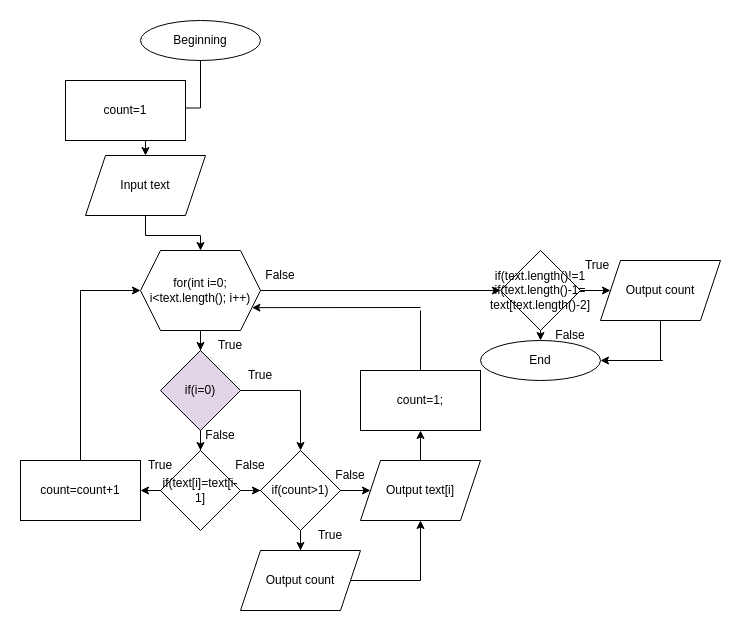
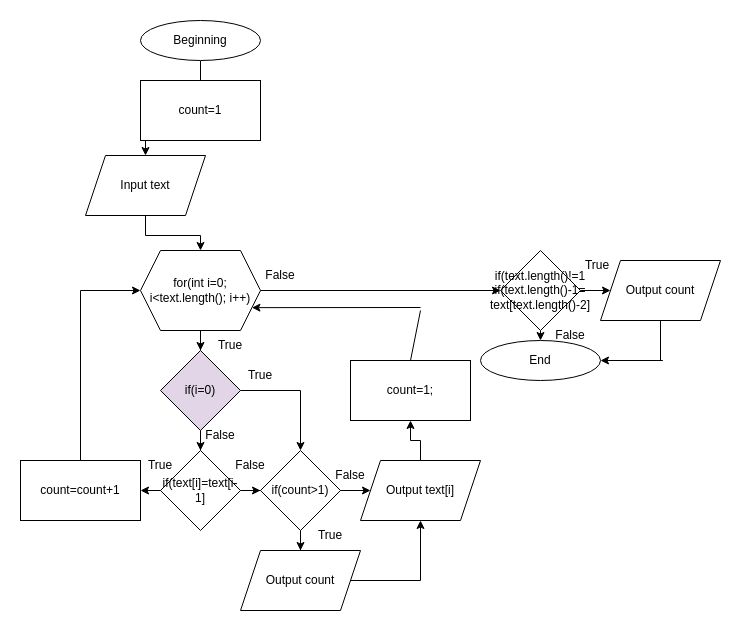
(126, 111) -> (201, 111)
(421, 401) -> (411, 391)
